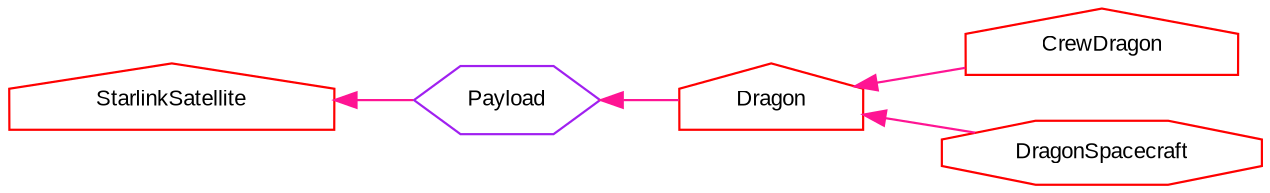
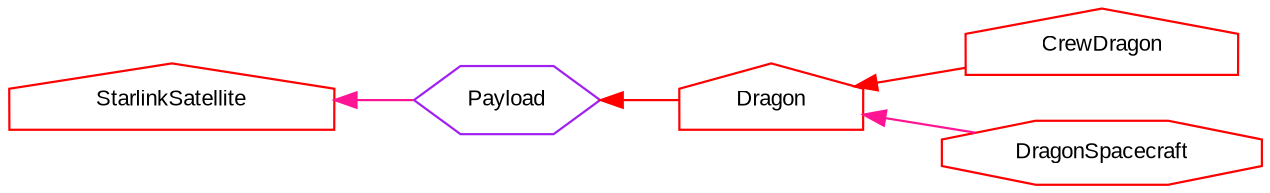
(921, 75) -> (921, 75)
(651, 100) -> (651, 100)
